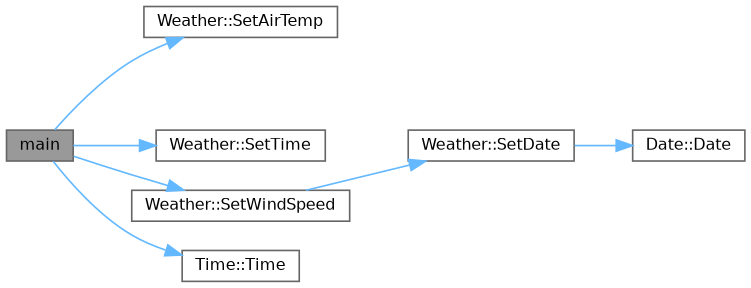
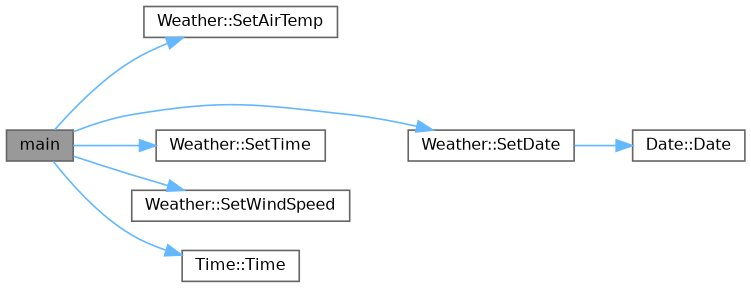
(358, 178) -> (244, 105)
